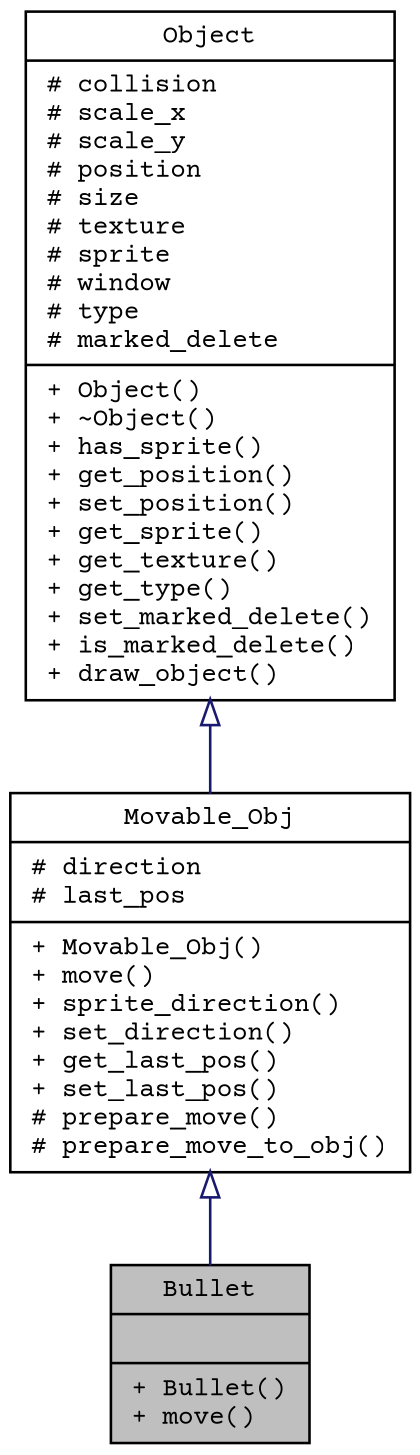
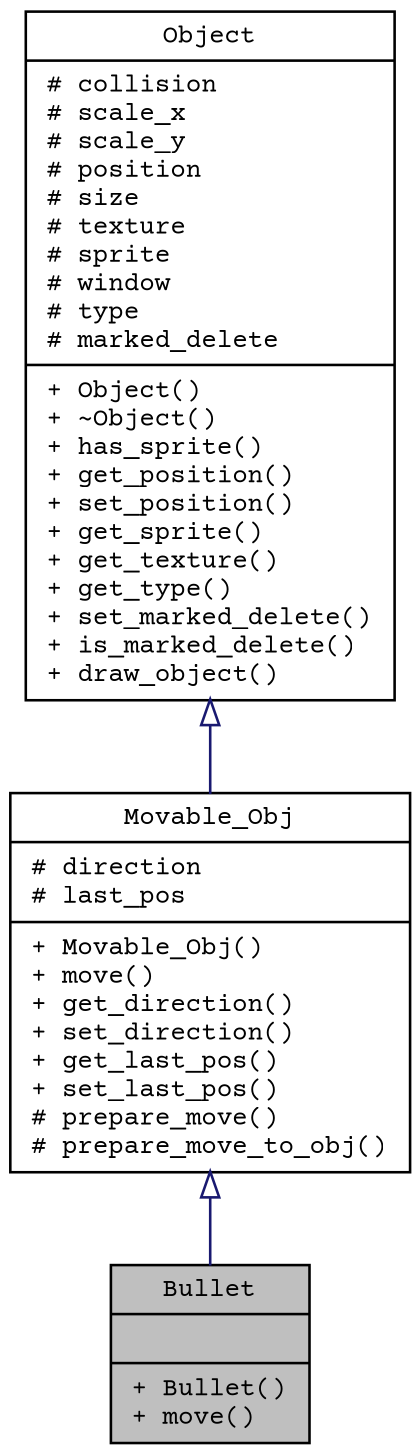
(187, 1003) -> (164, 1003)
